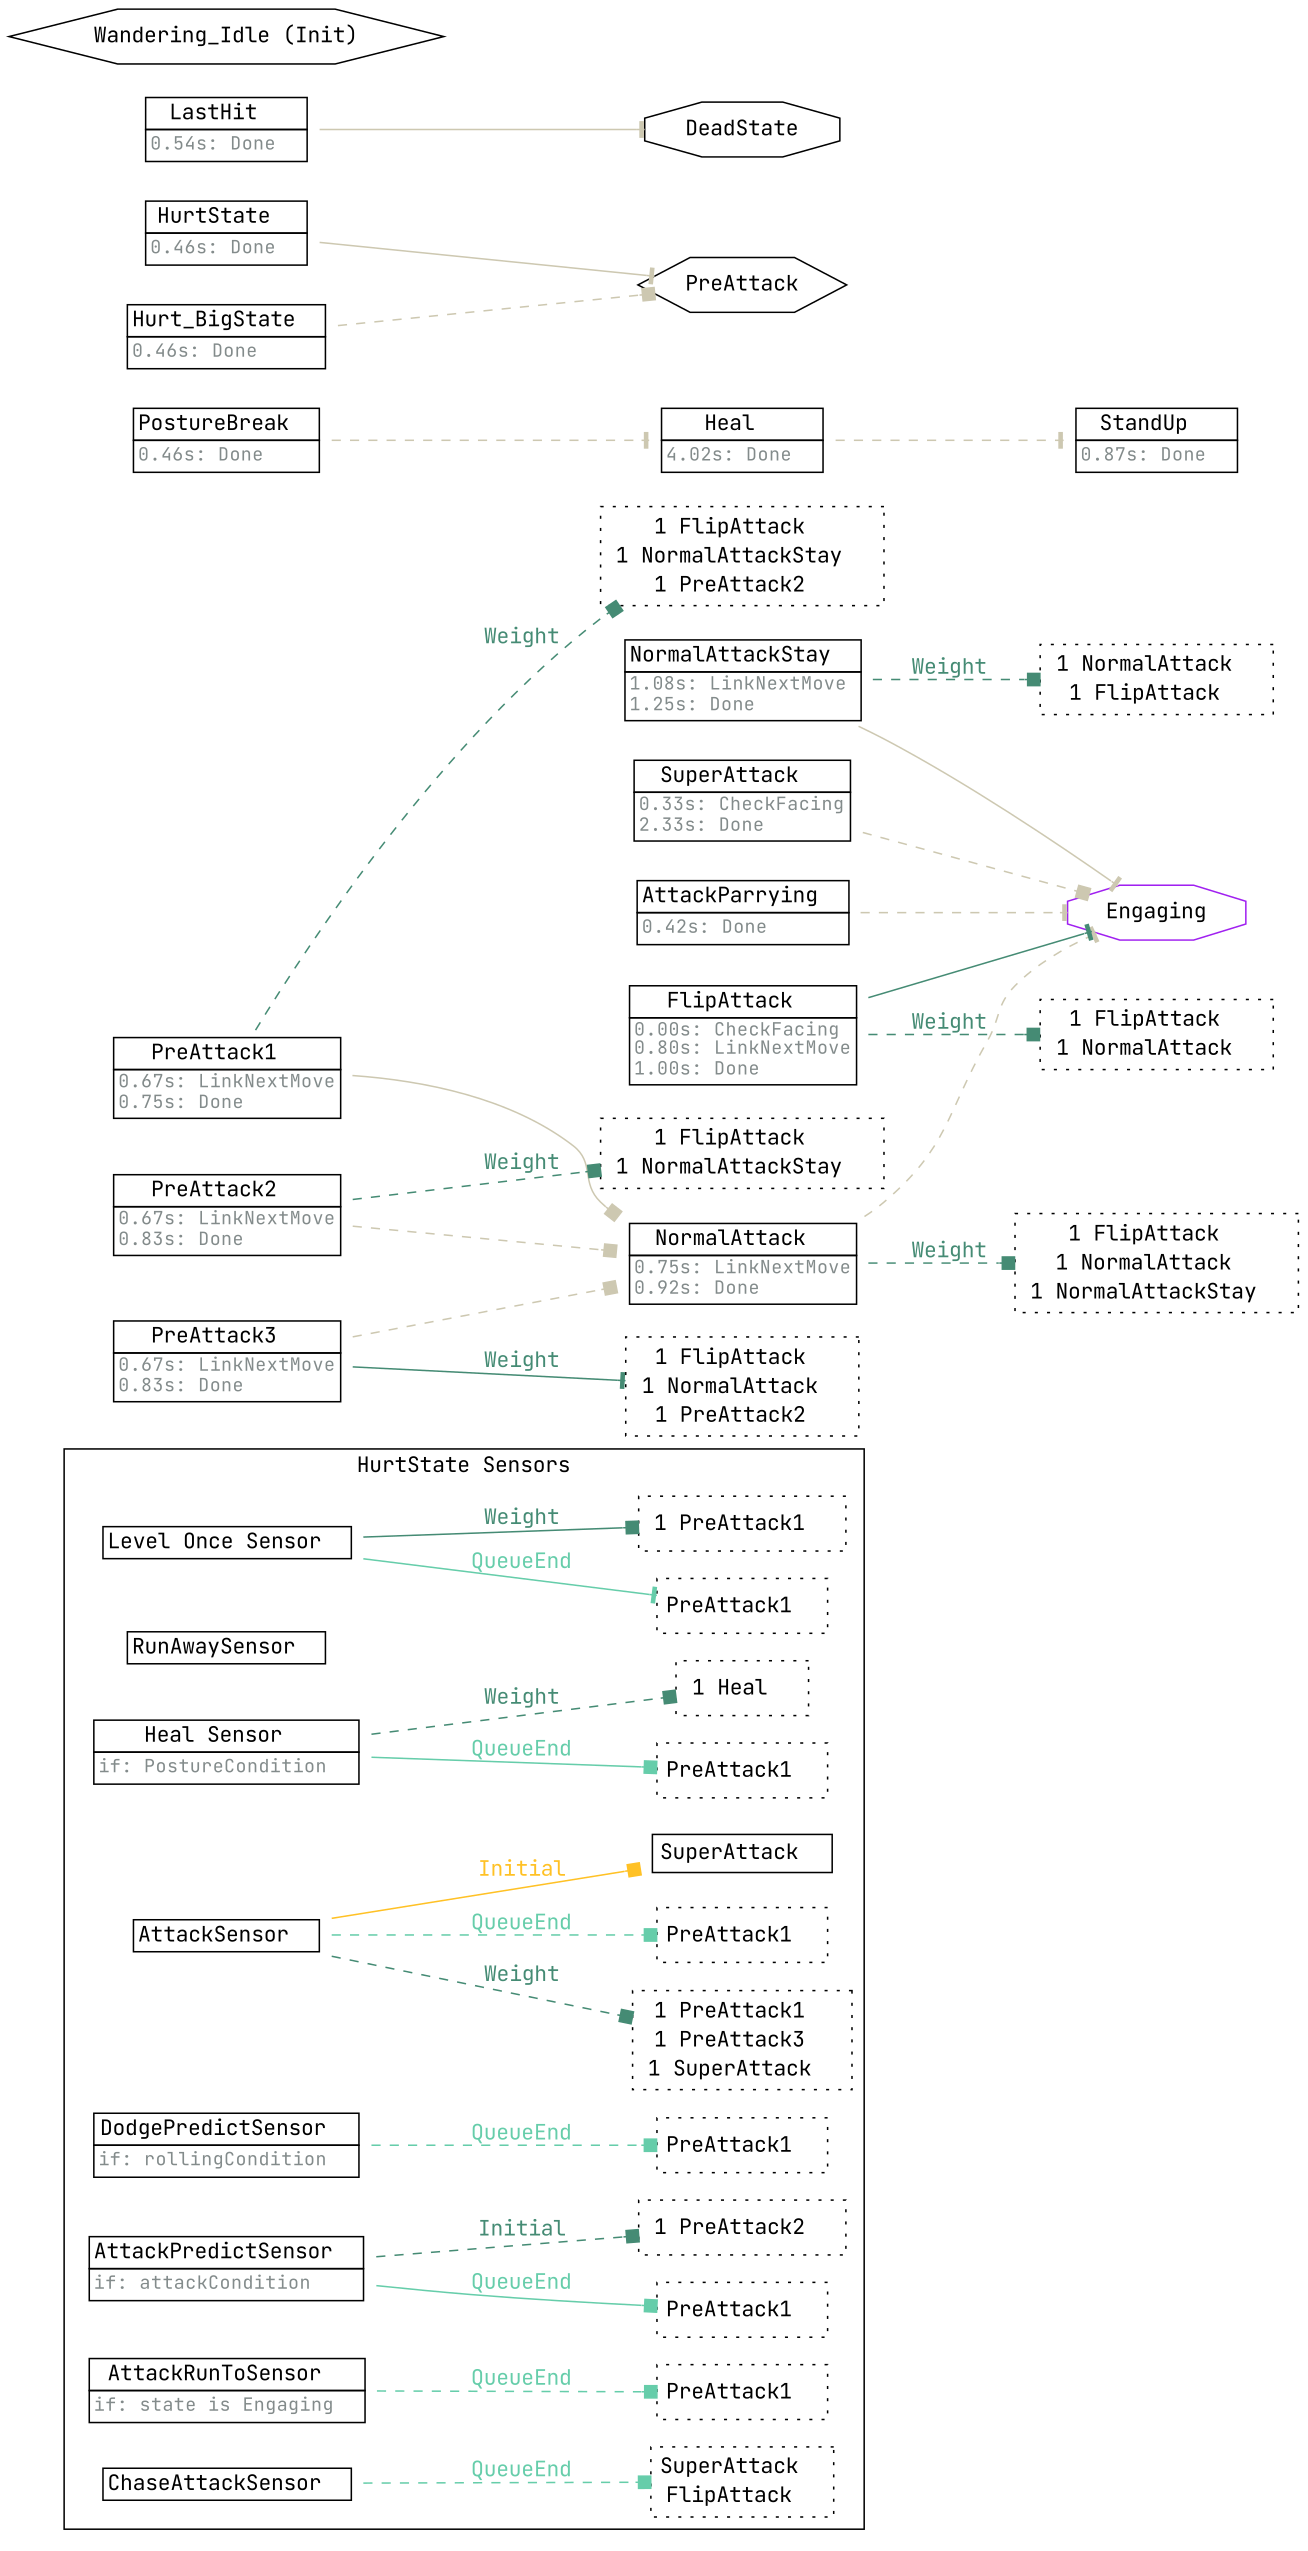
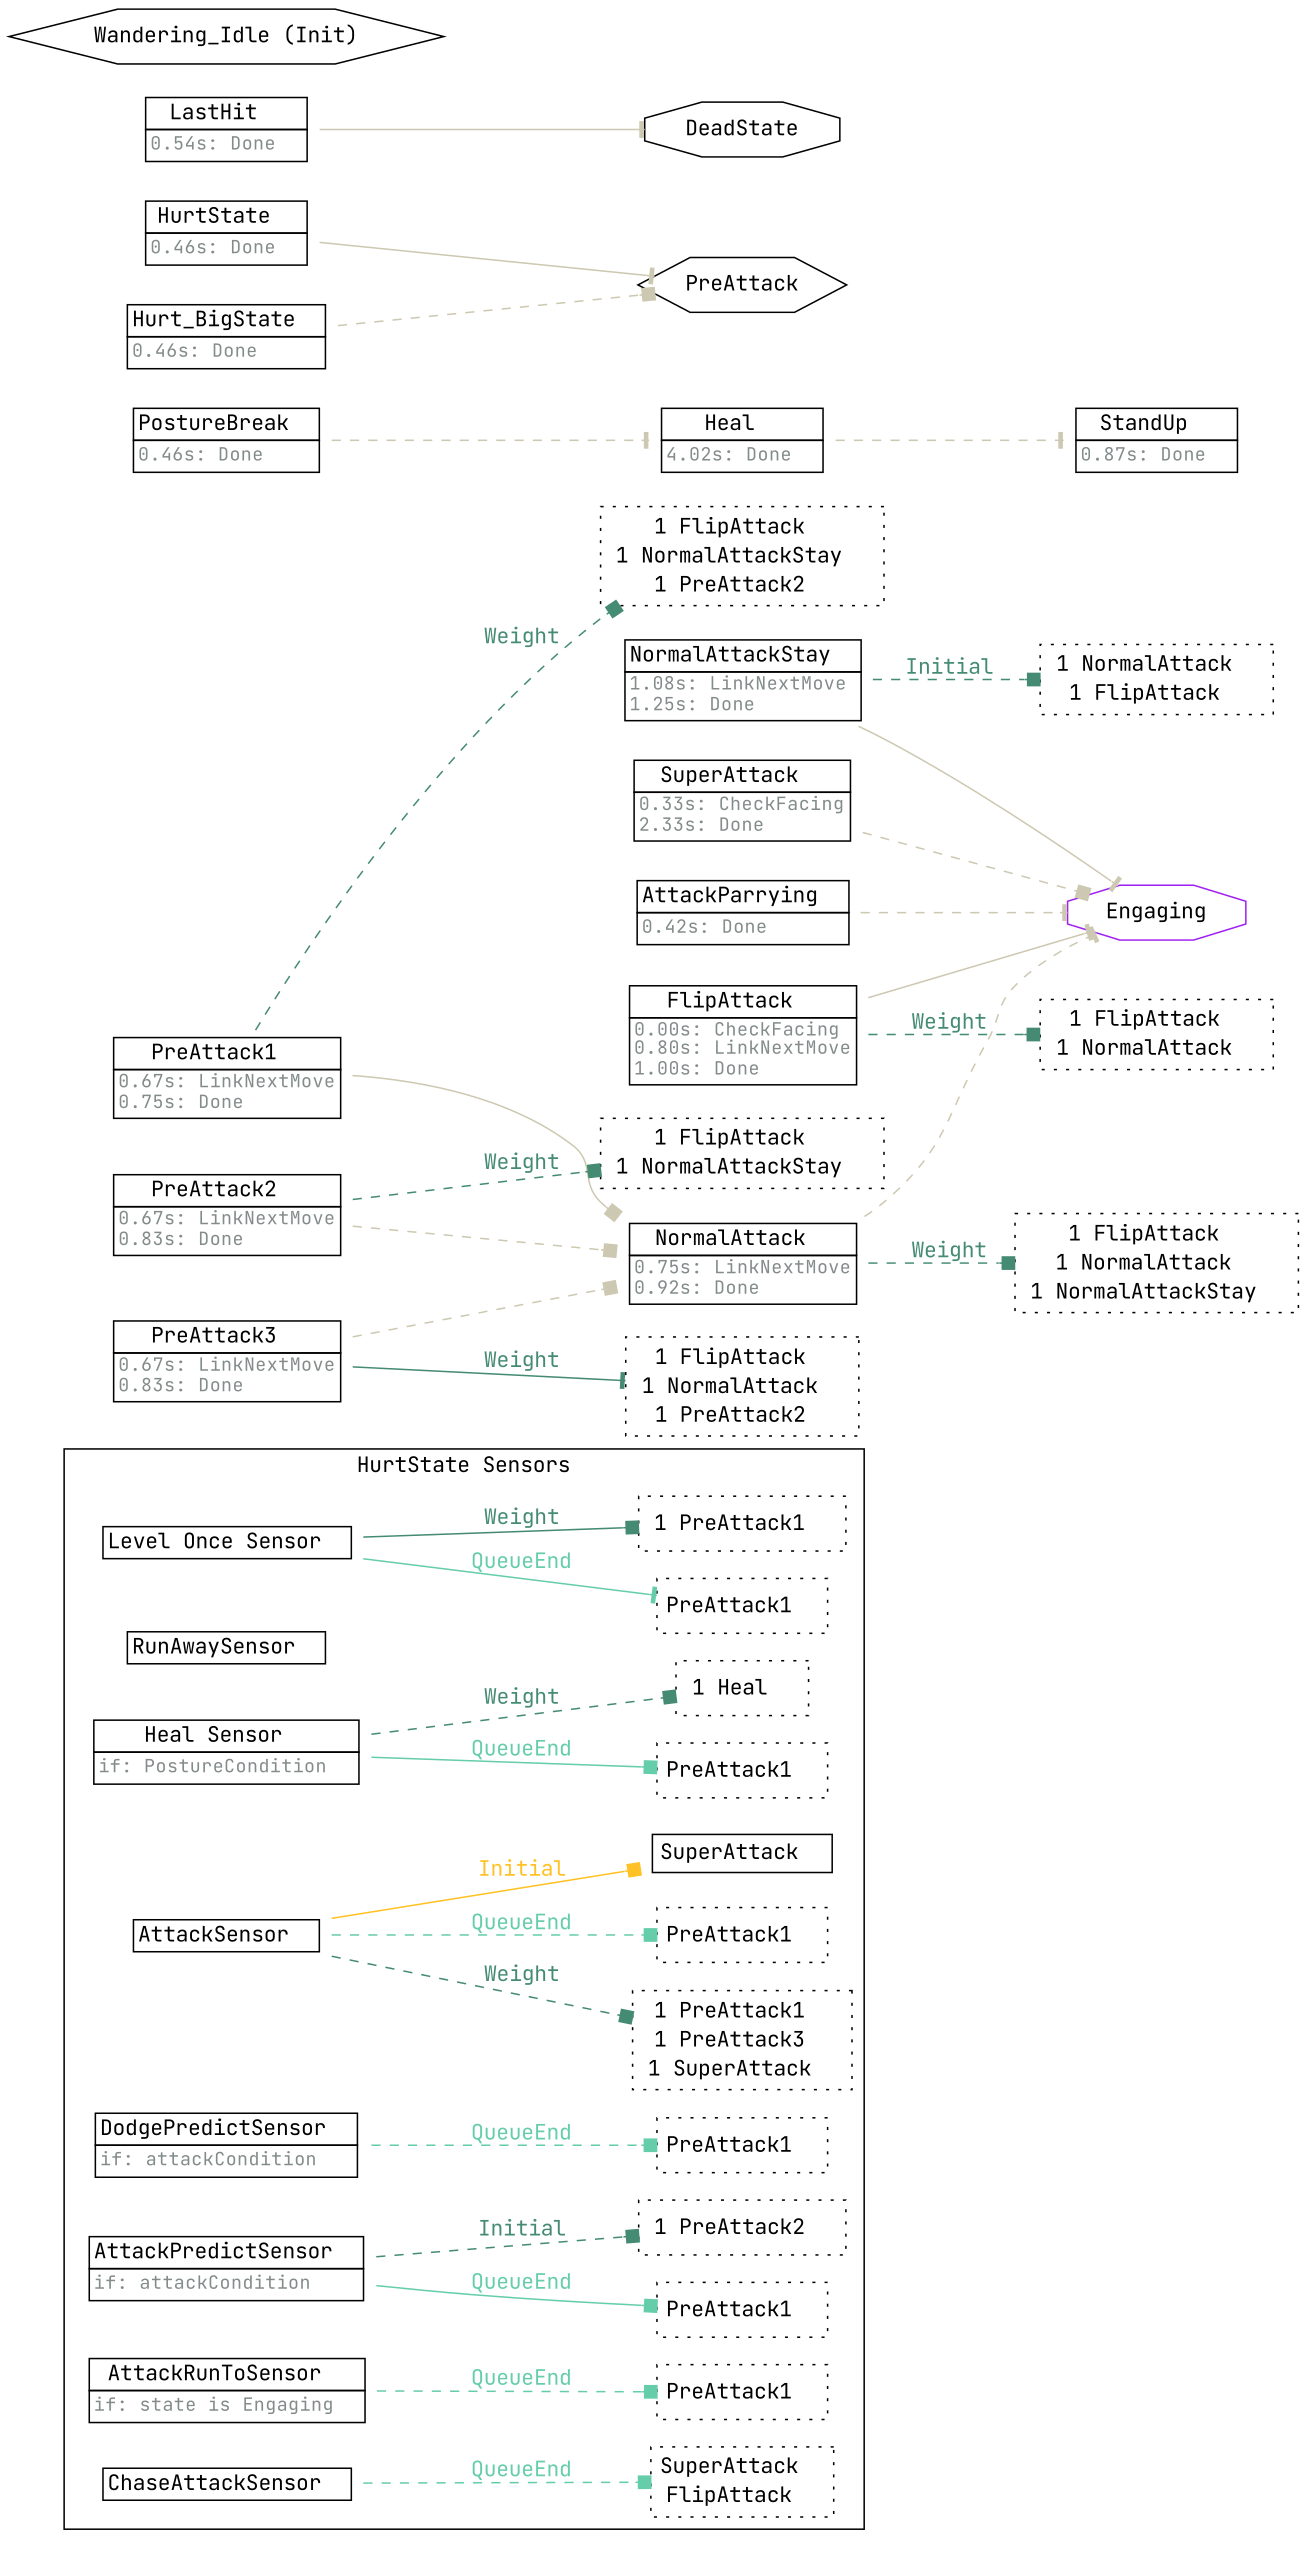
(949, 668) -> (949, 668)
(976, 966) -> (976, 966)
(213, 2160) -> (209, 2160)
